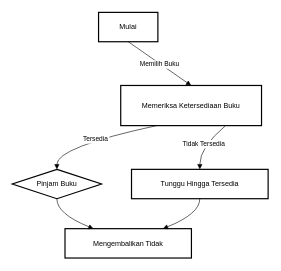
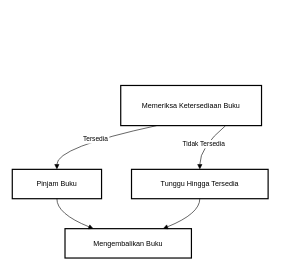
(128, 27) -> none
(158, 62) -> none
(57, 184) -> (57, 184)
(128, 244) -> (128, 244)
